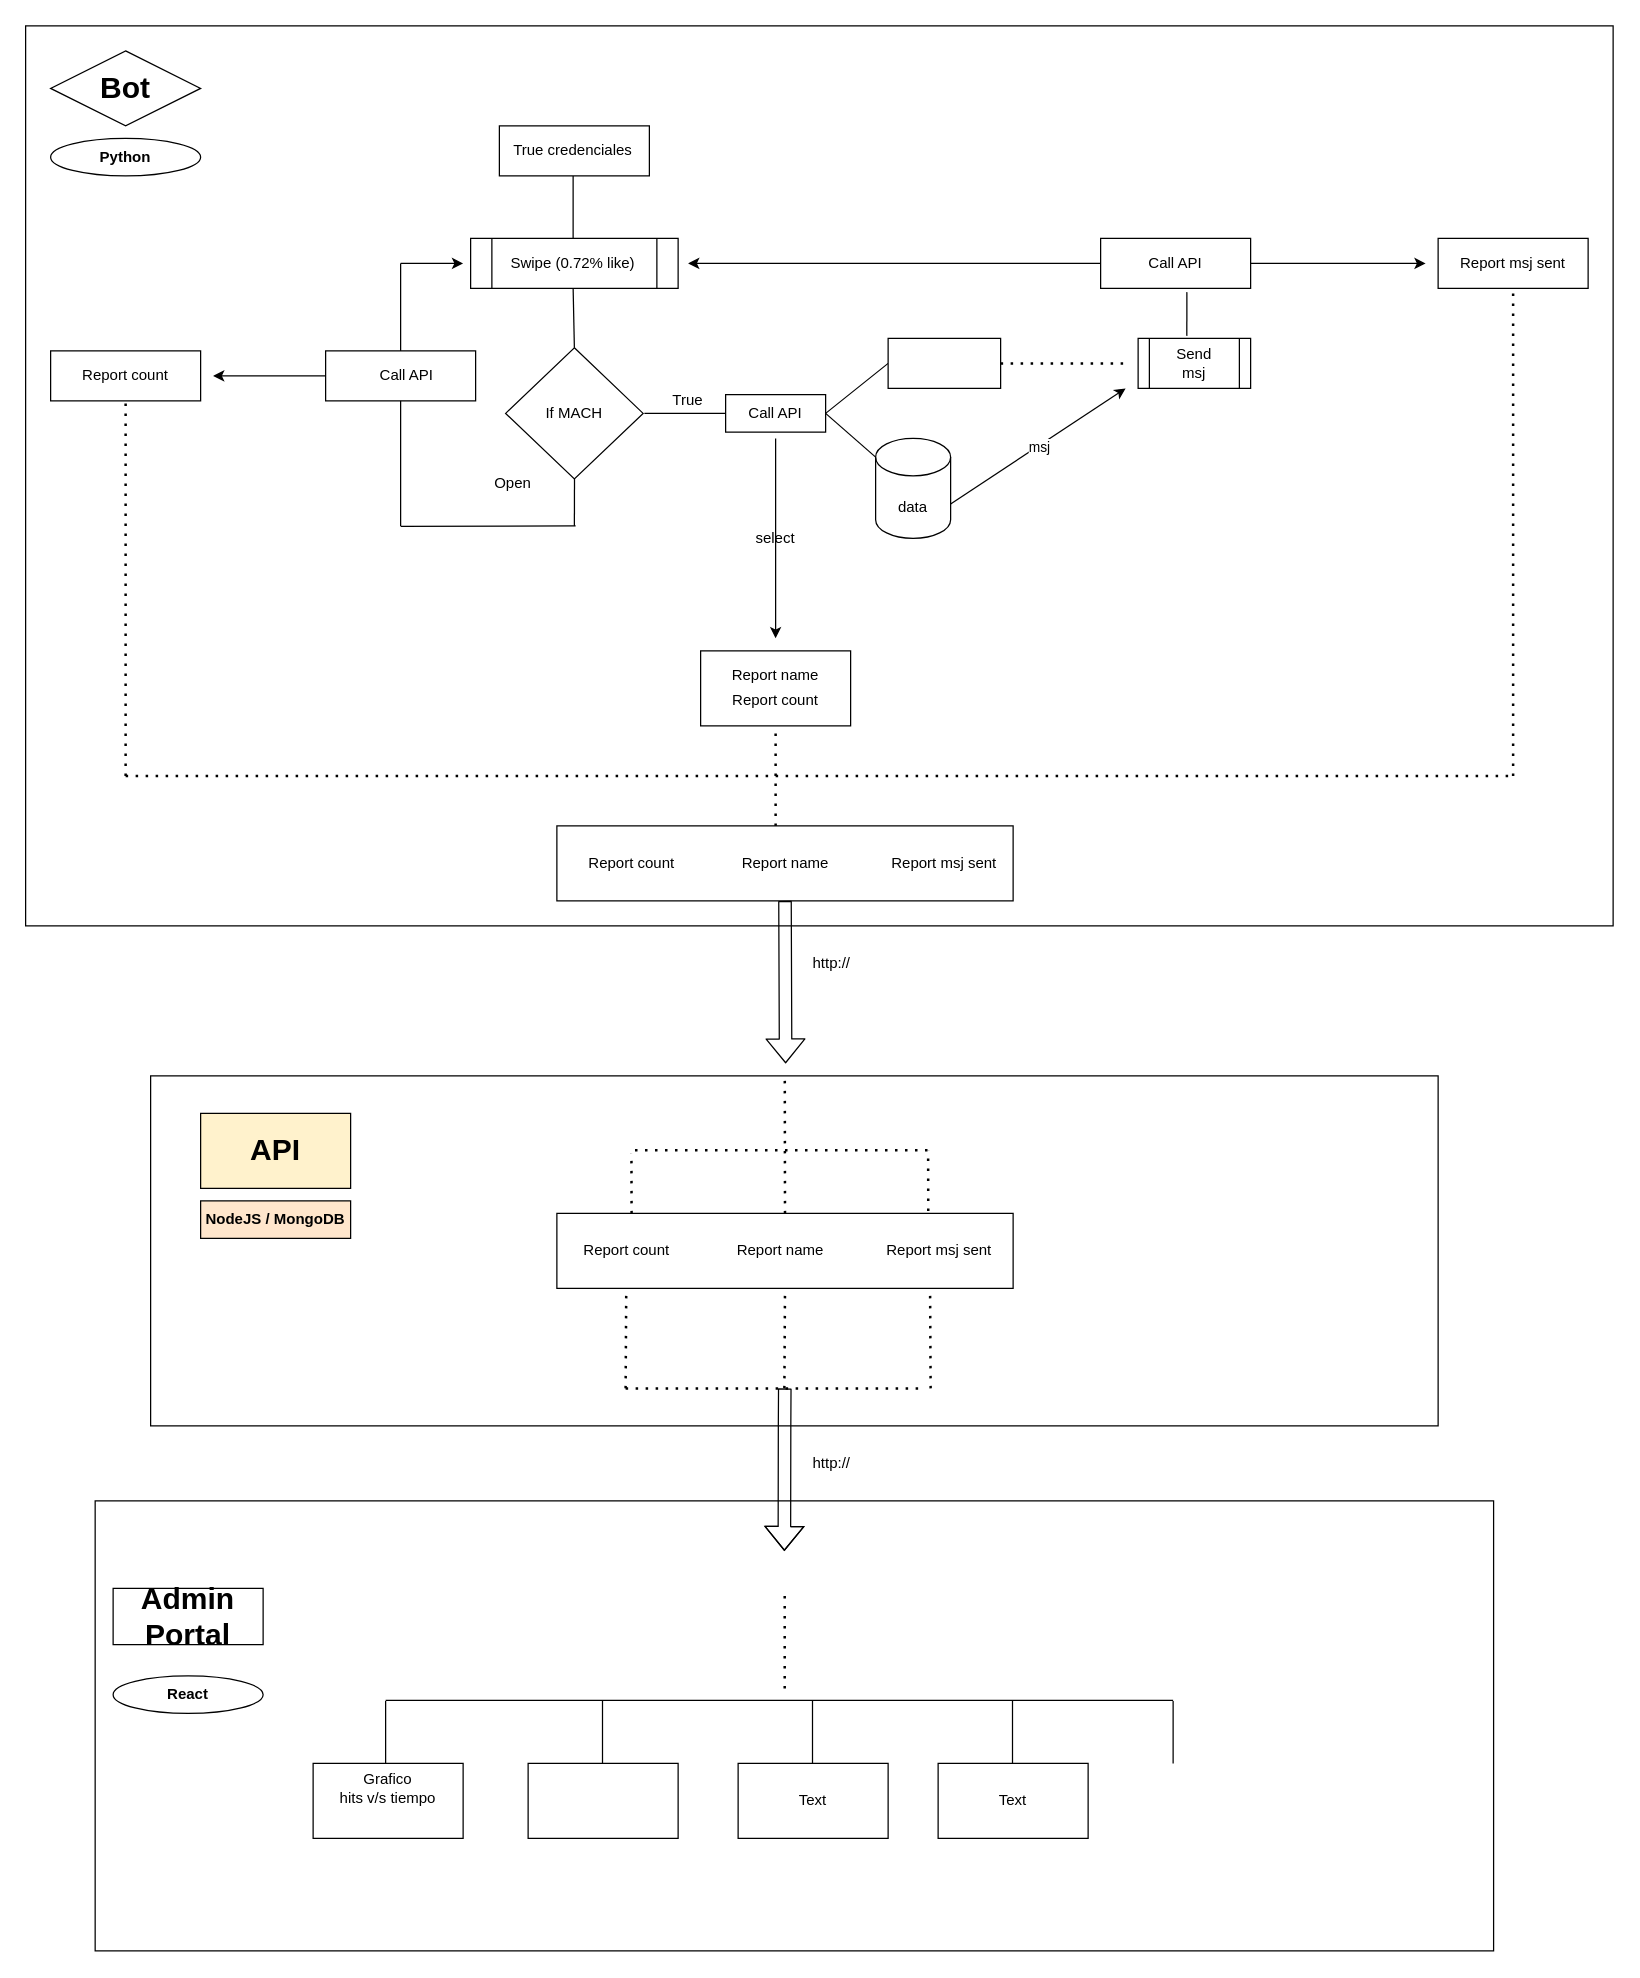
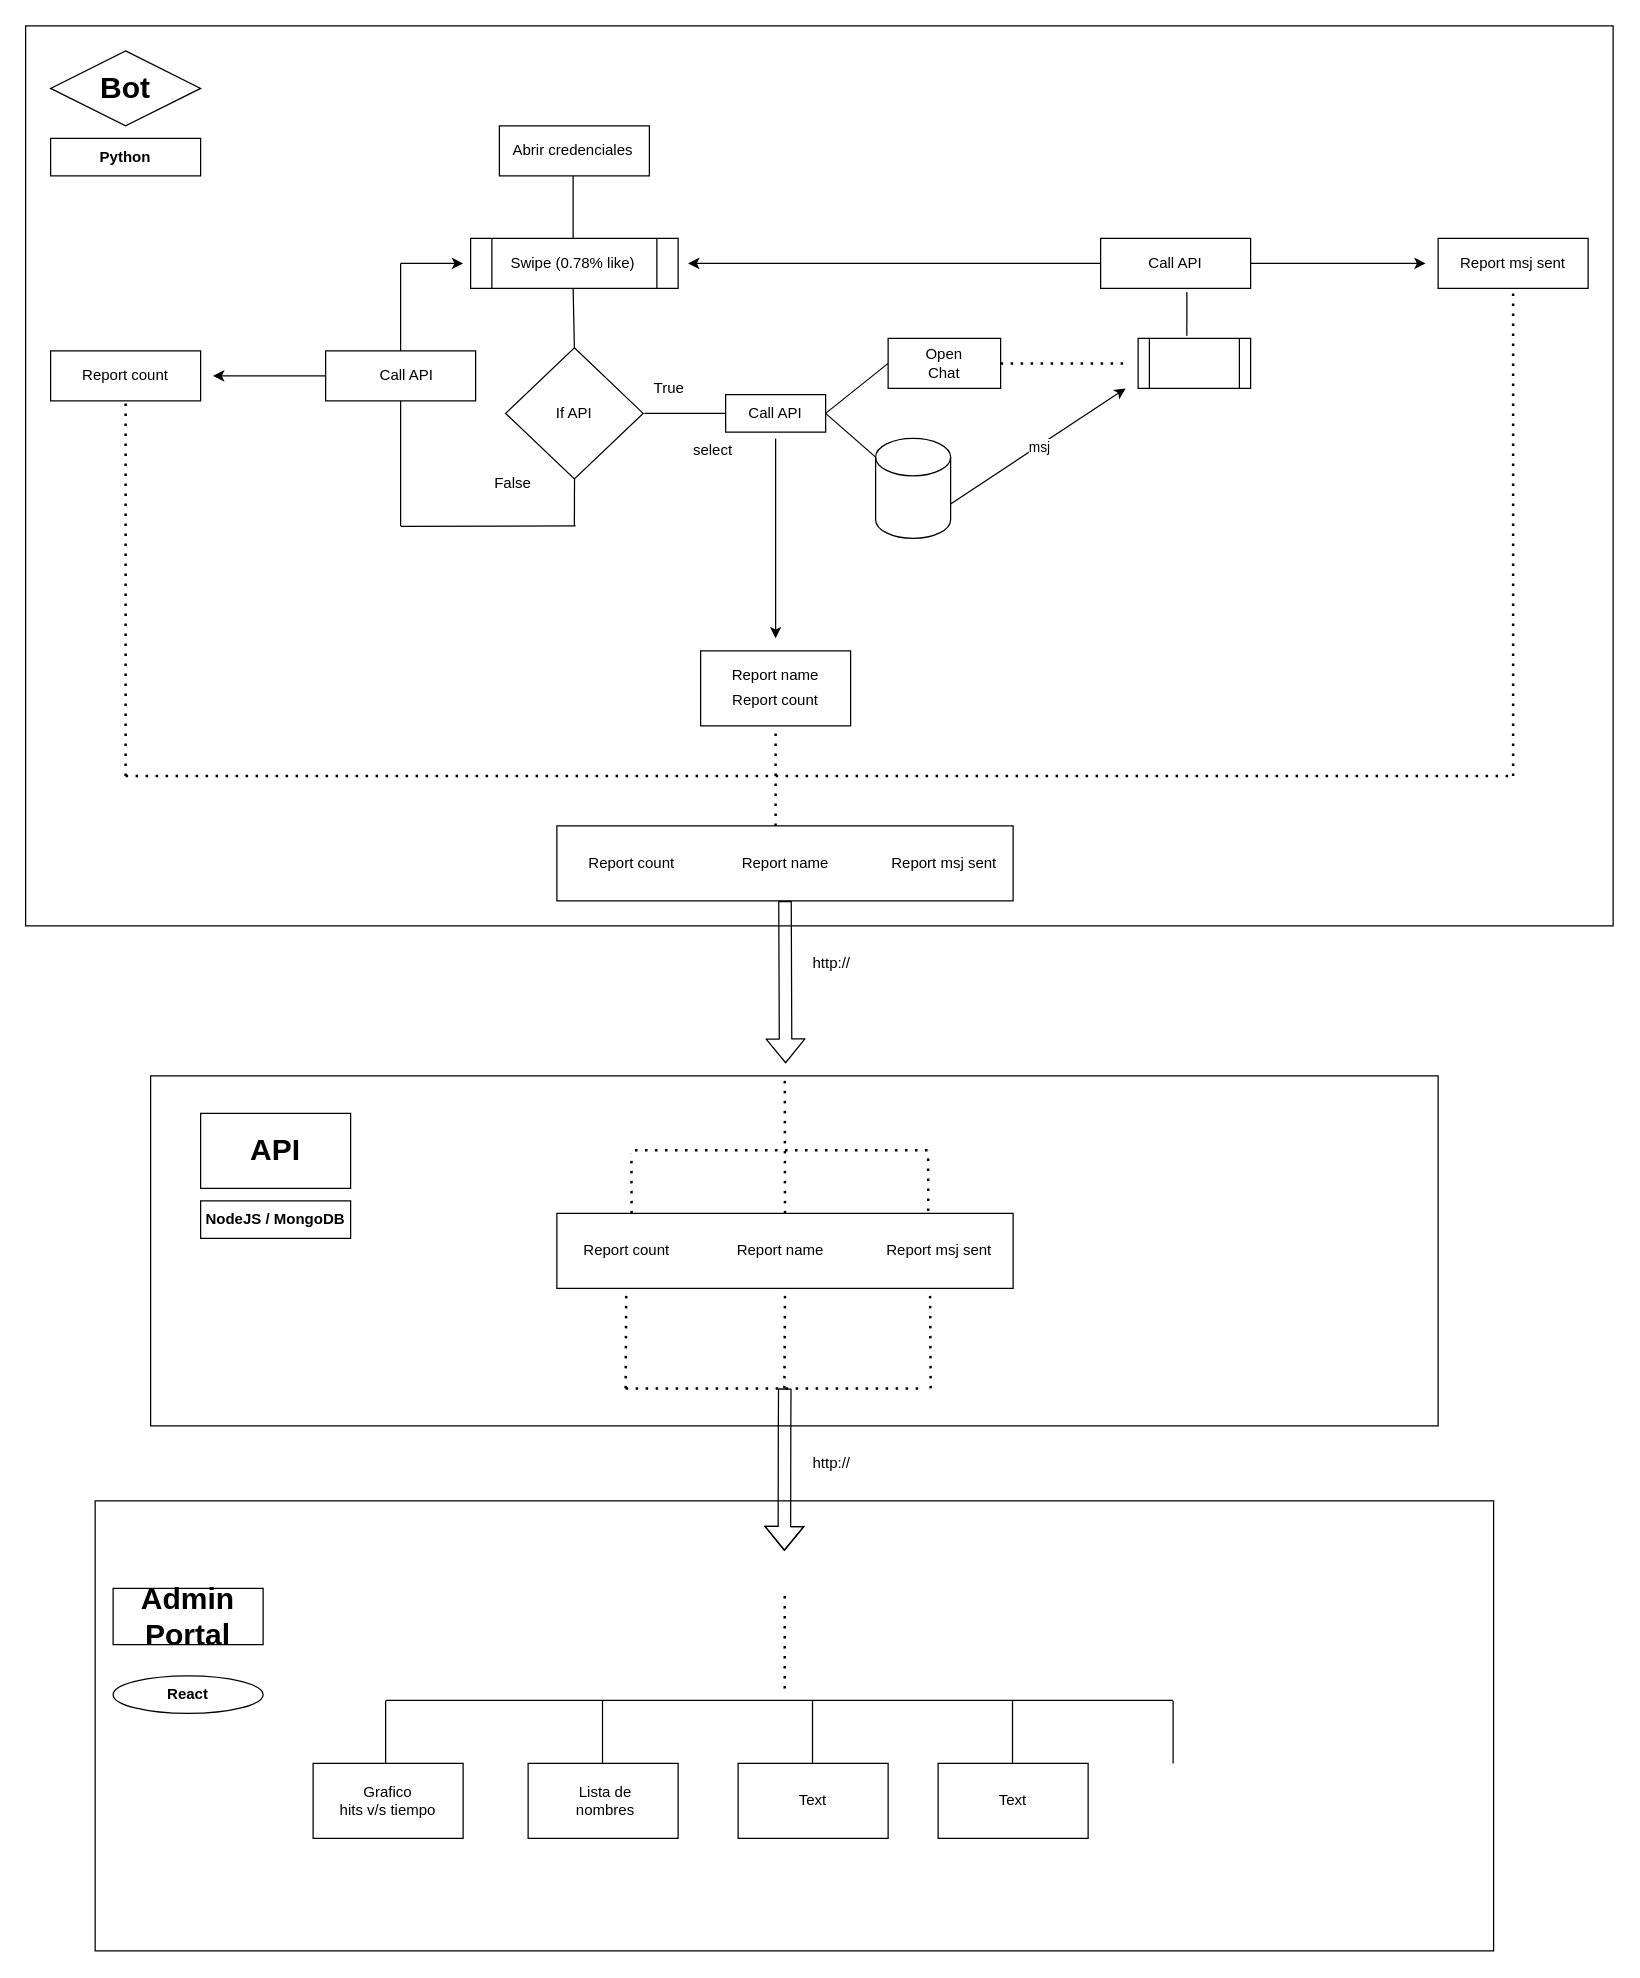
(573, 151) -> (573, 151)
(126, 157) -> (126, 157)
(573, 263) -> (573, 263)
none -> (944, 363)
(1194, 363) -> none
(688, 401) -> (669, 388)
(574, 413) -> (574, 413)
(513, 483) -> (513, 483)
(913, 507) -> none
(776, 538) -> (713, 451)
(276, 1151) -> (276, 1151)
(276, 1219) -> (276, 1219)
(388, 1788) -> (388, 1801)
none -> (605, 1801)
